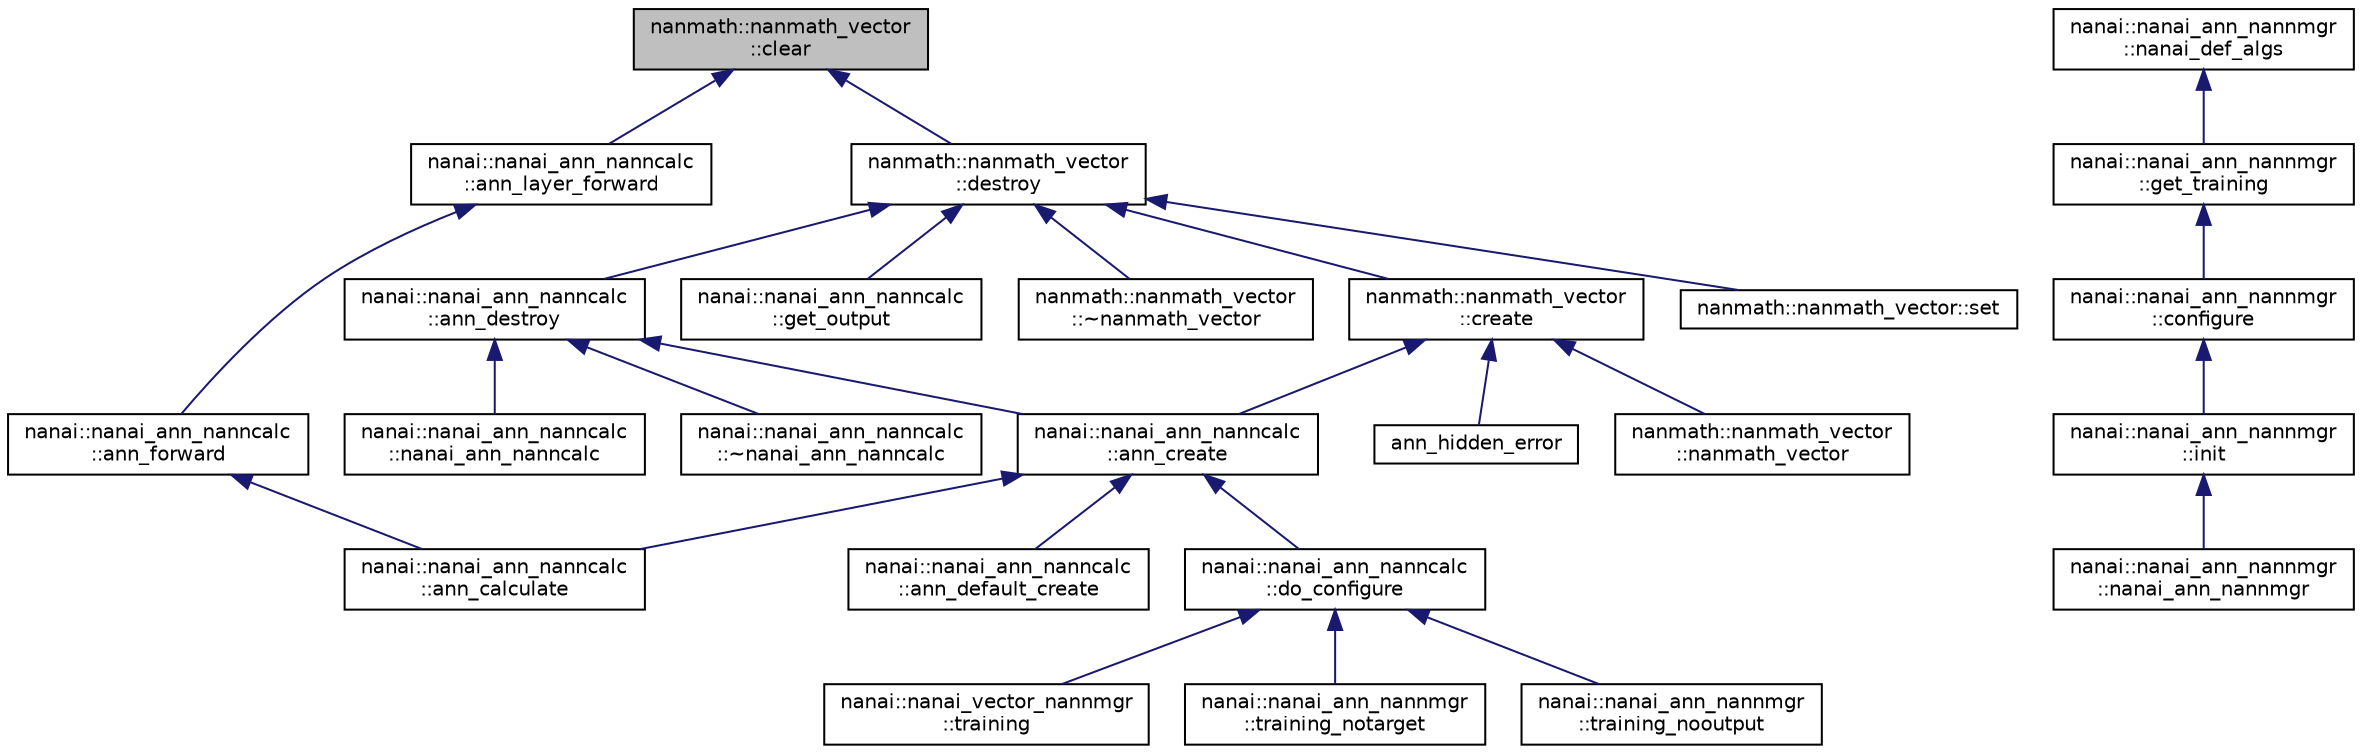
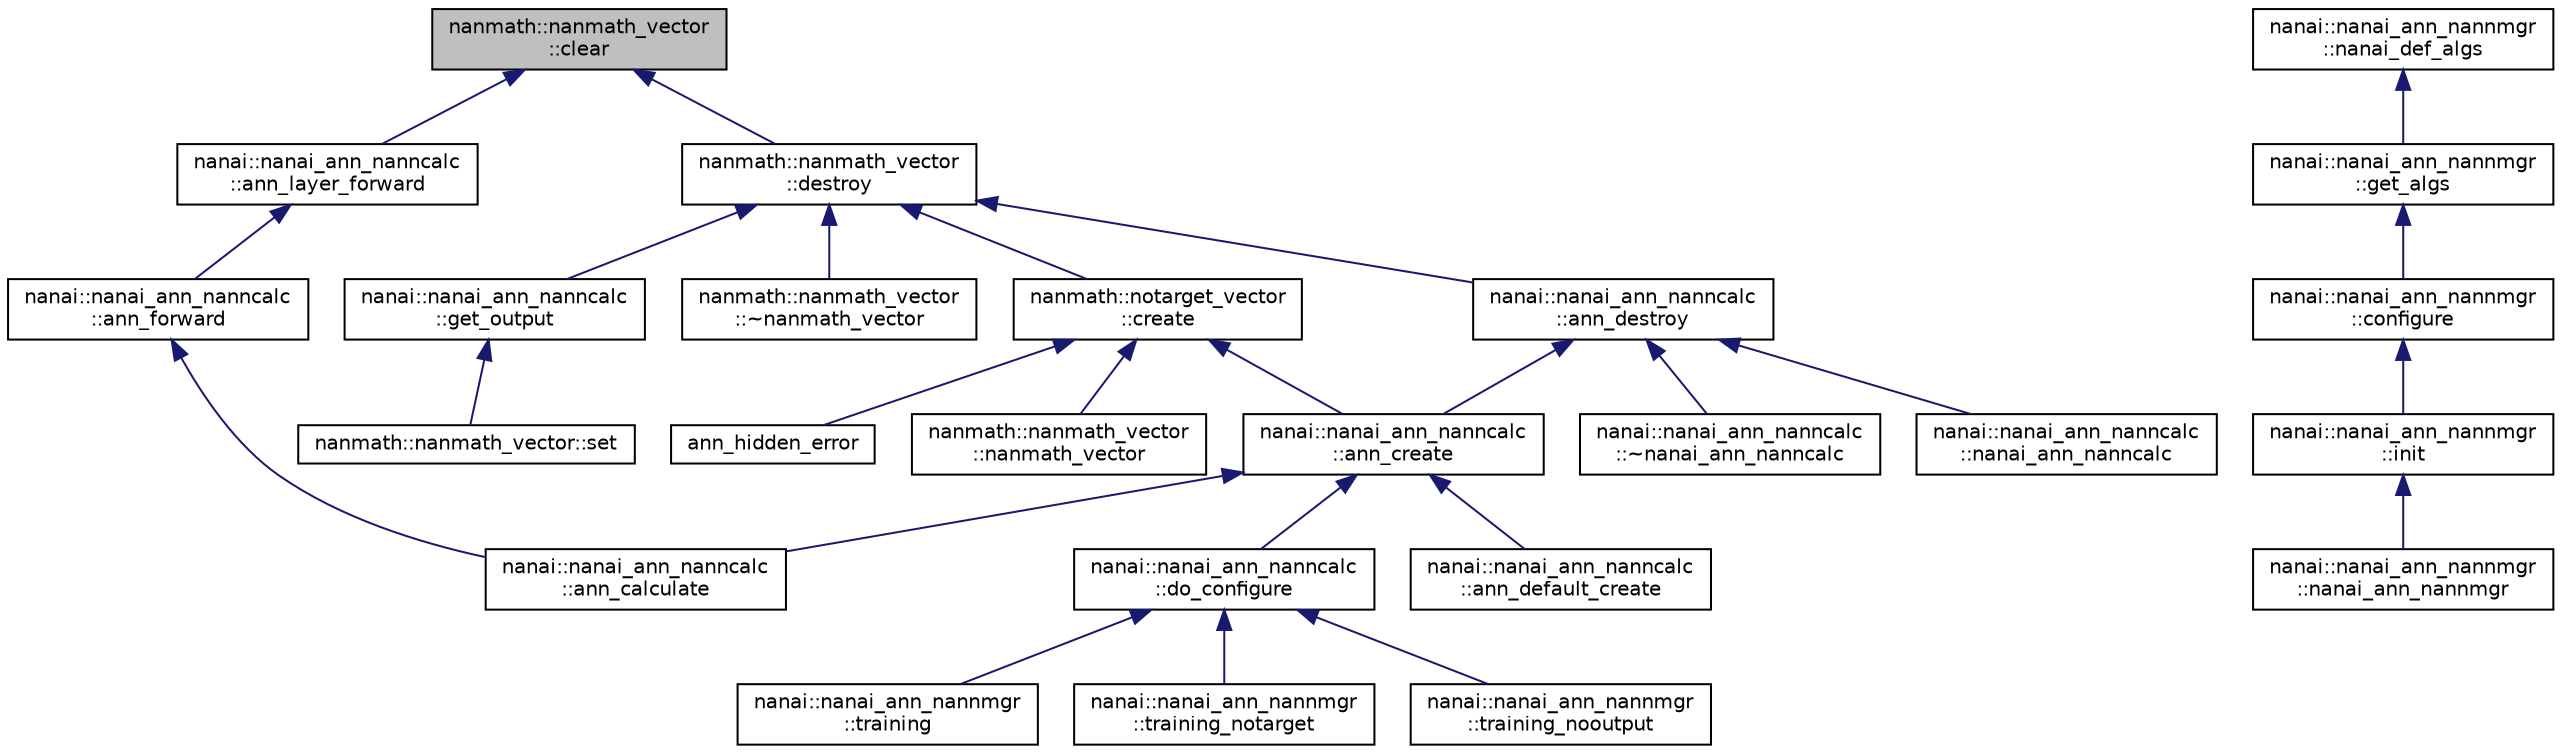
(2204, 174) -> (2403, 174)
(1453, 246) -> (477, 392)
(1496, 309) -> (1158, 309)
(986, 714) -> (888, 714)
